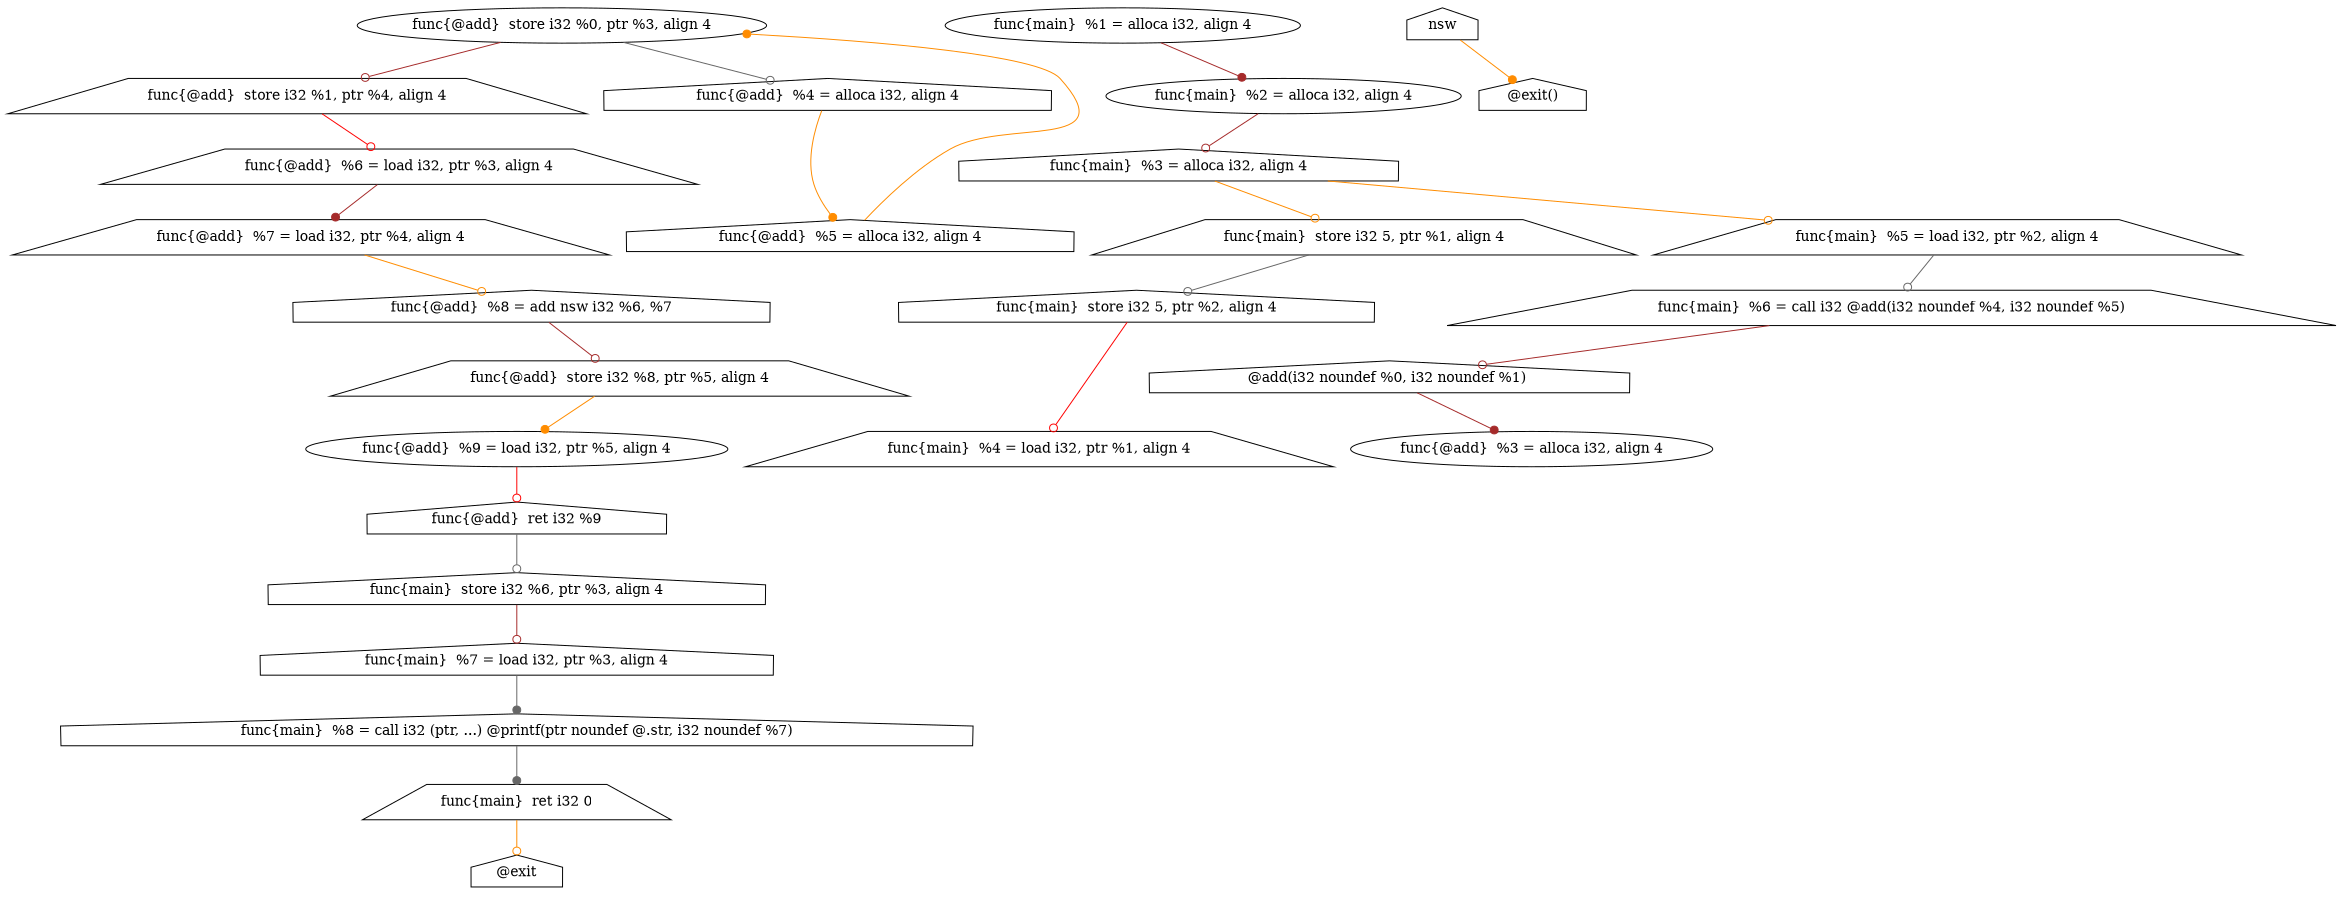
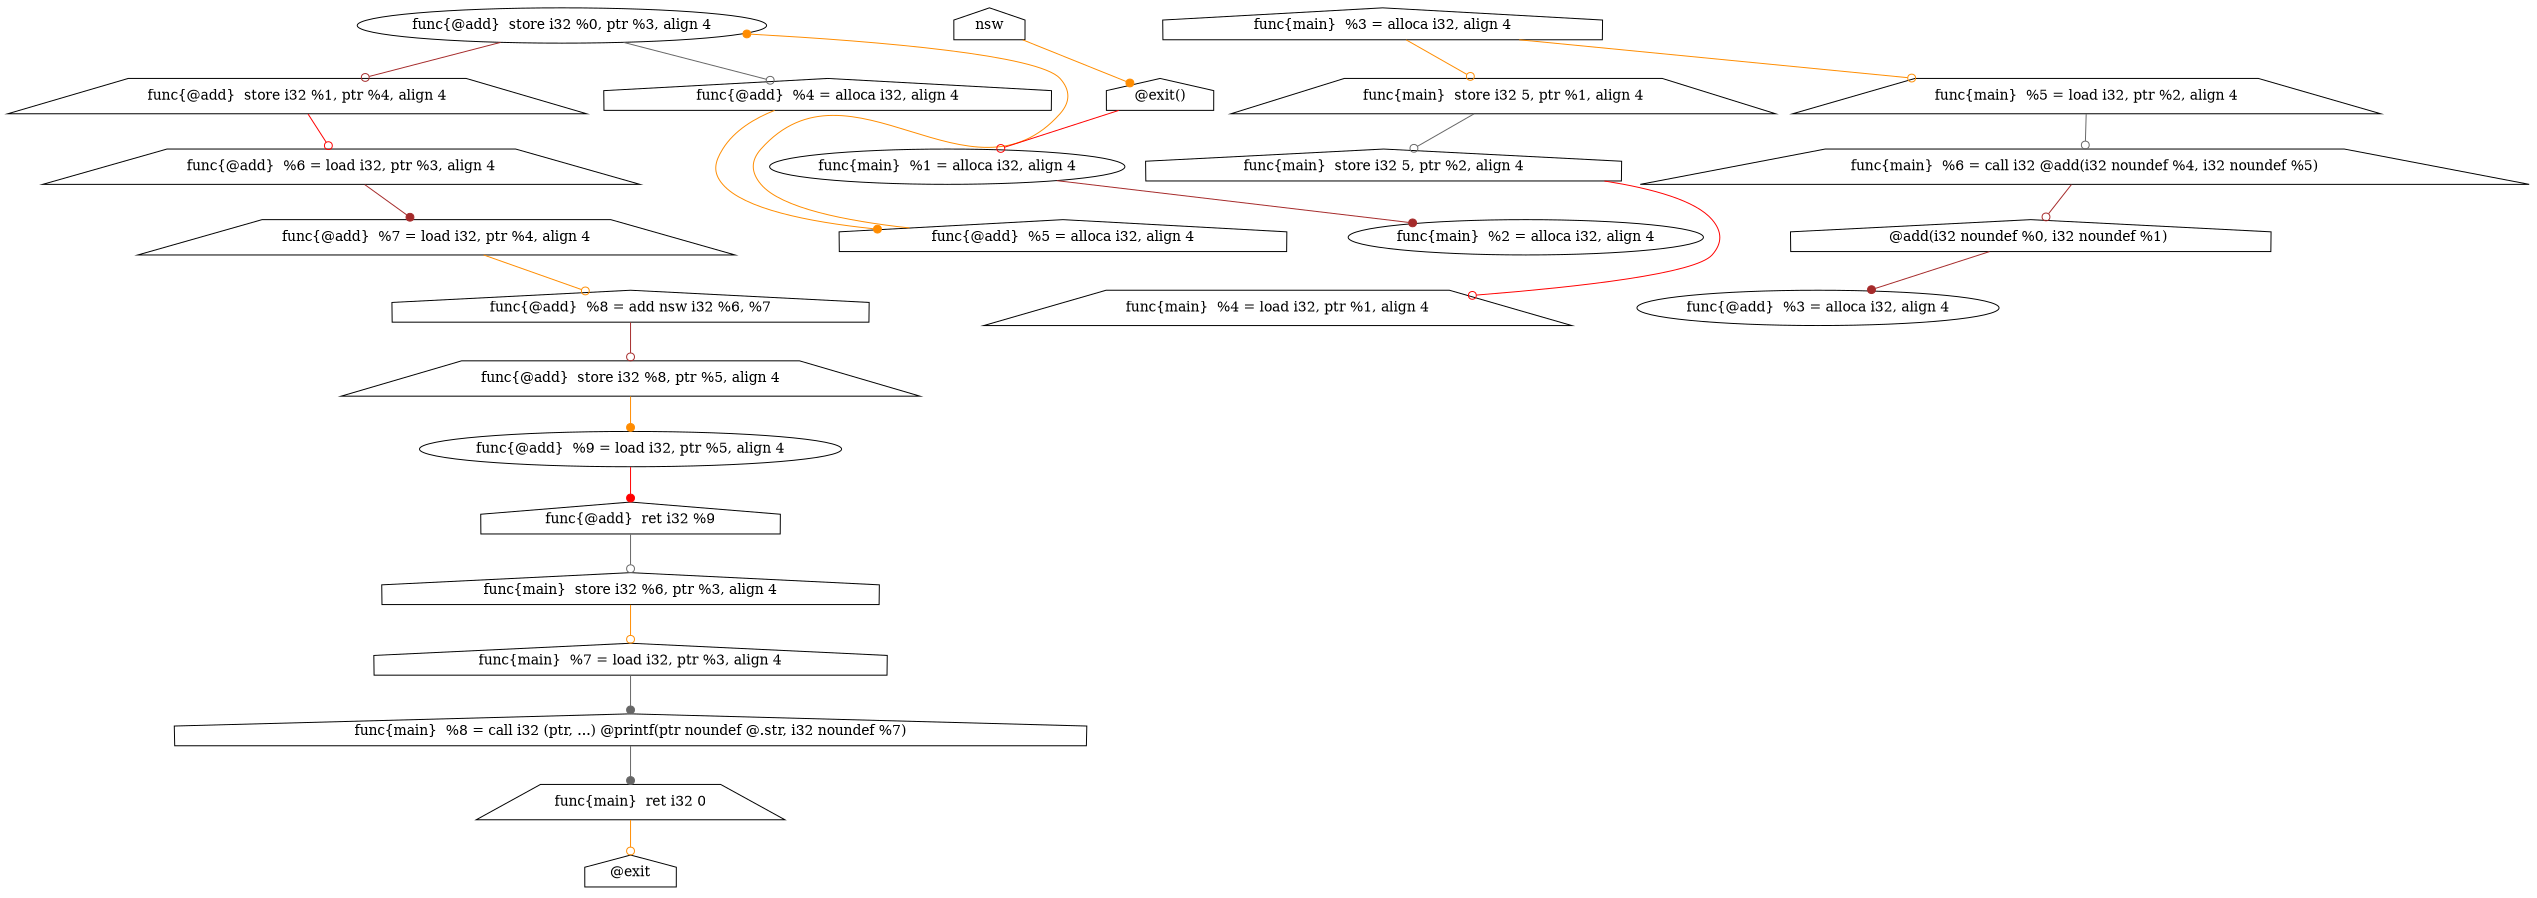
none -> (1062, 129)
(1234, 130) -> none
(517, 481) -> (631, 481)
(517, 620) -> (631, 620)
